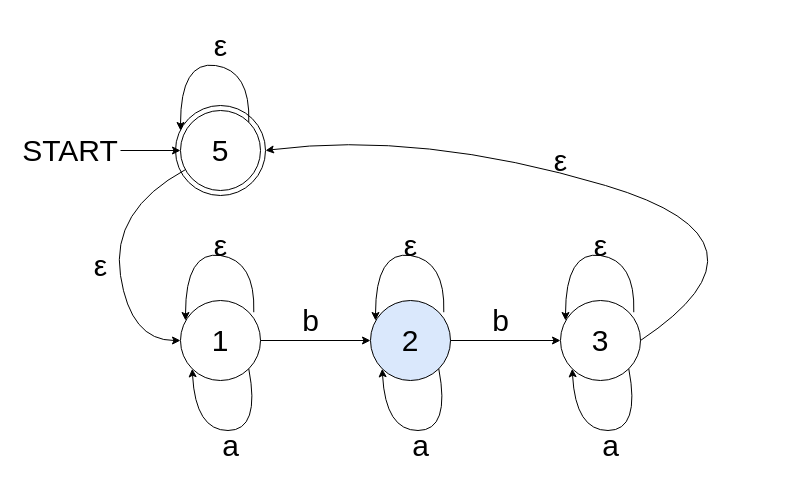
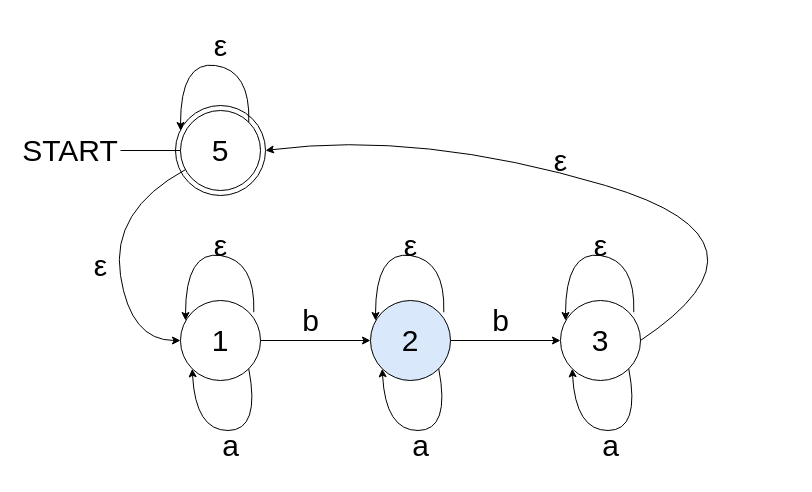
(172, 151) -> (175, 151)
